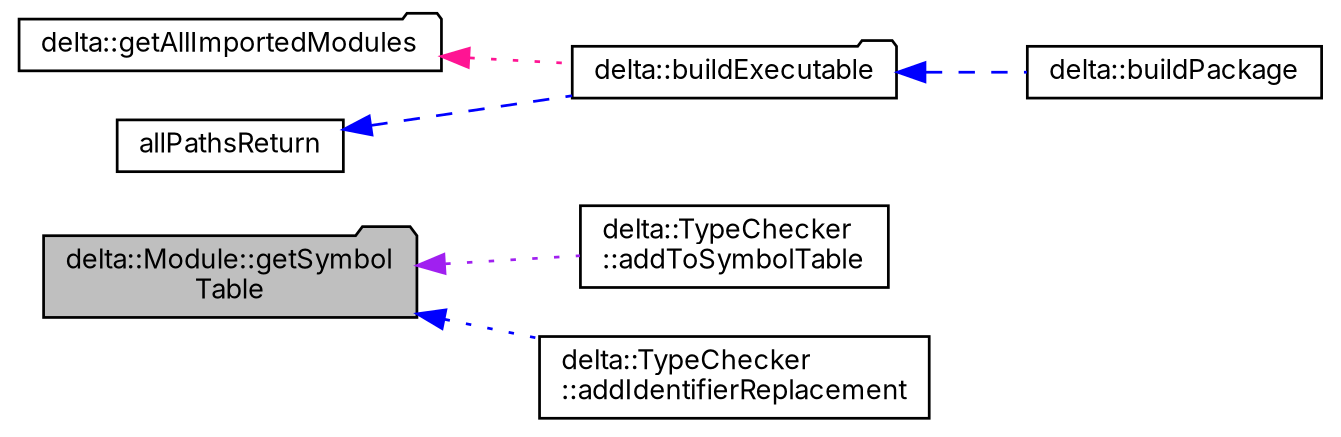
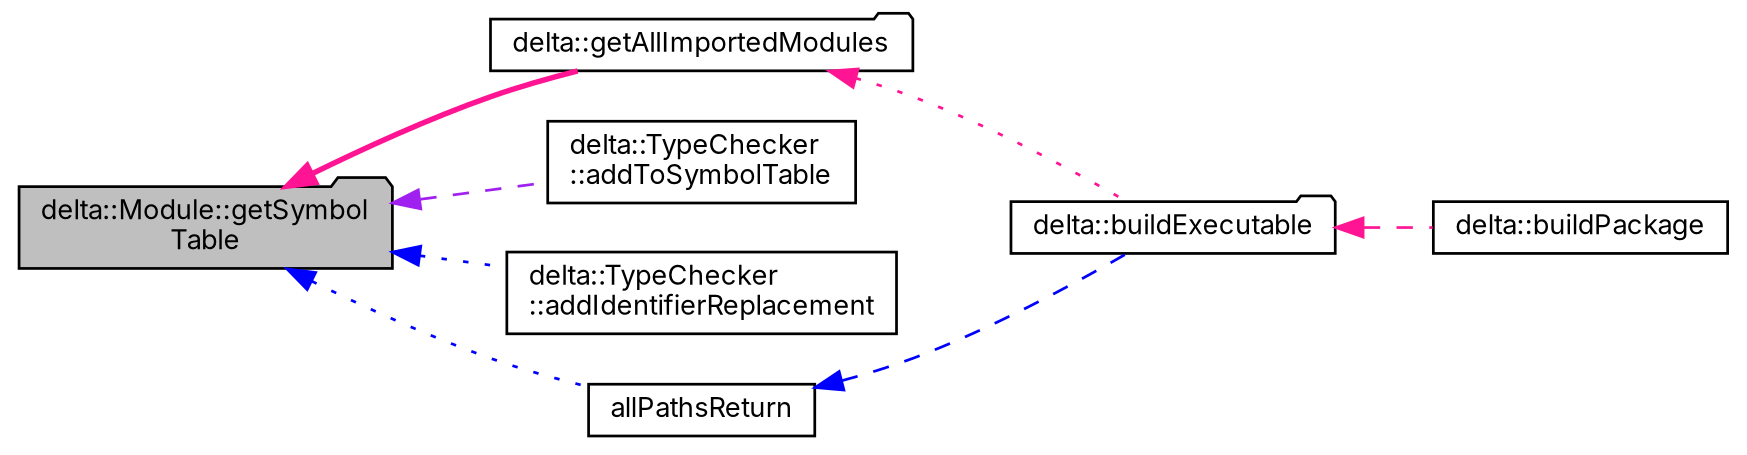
(976, 72) -> (1398, 228)
none -> (442, 115)
(513, 260) -> (484, 191)
none -> (447, 342)
